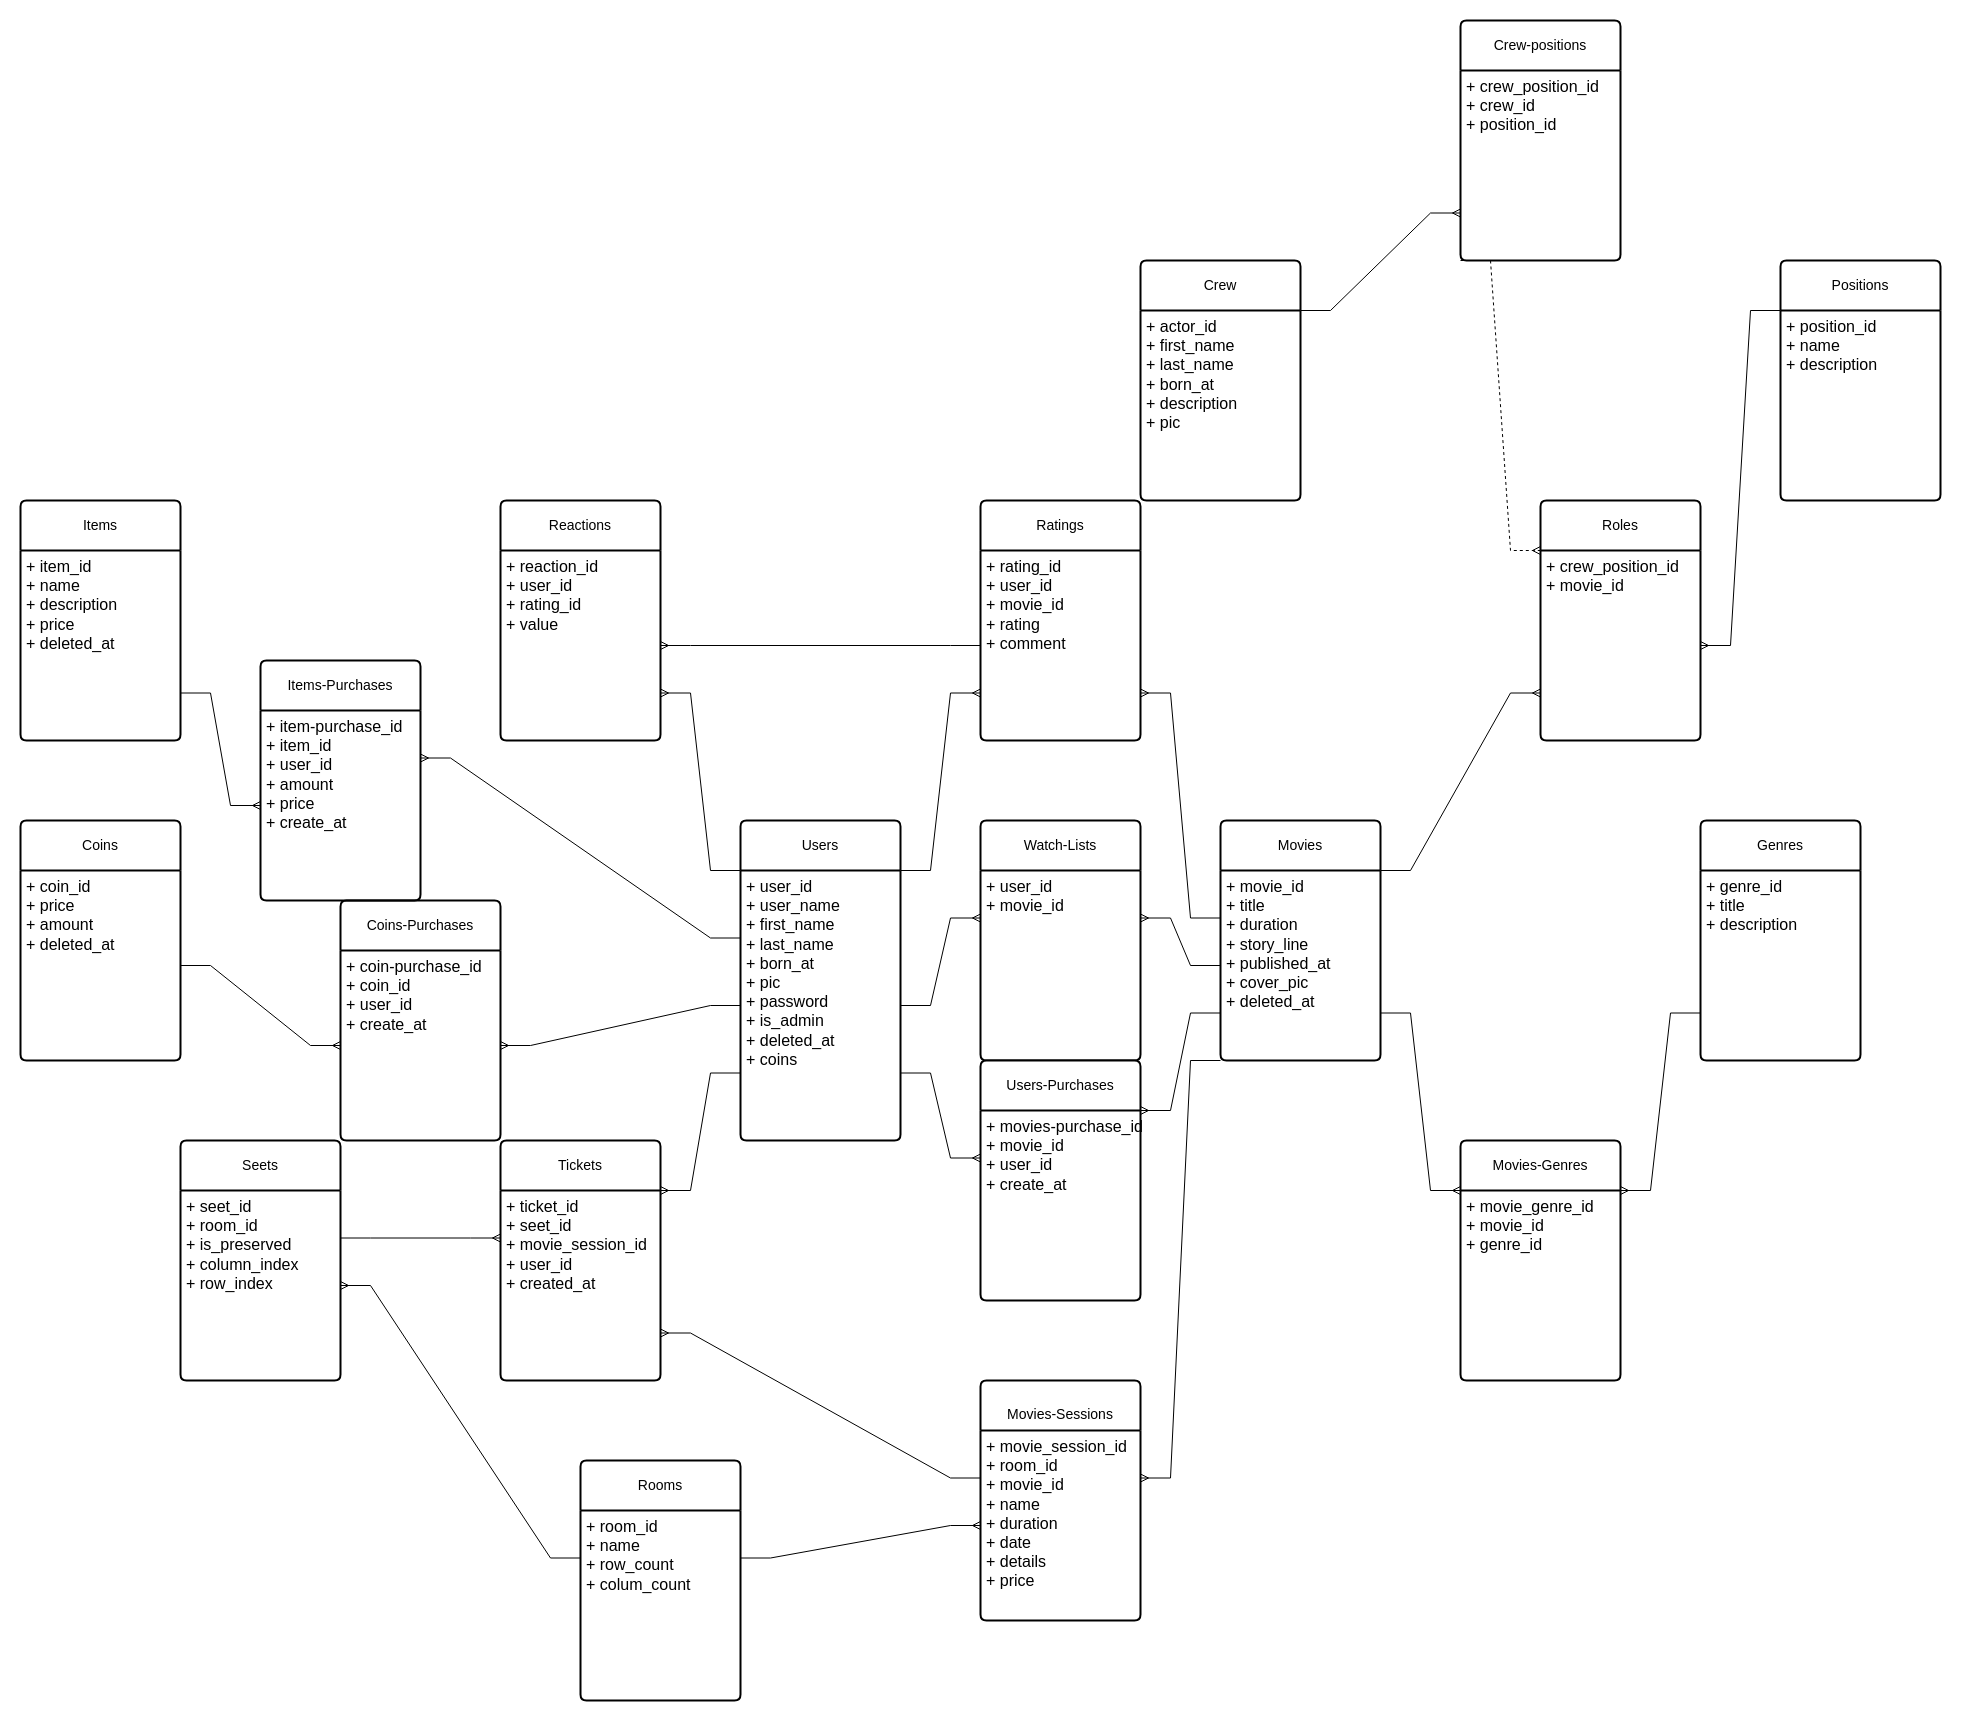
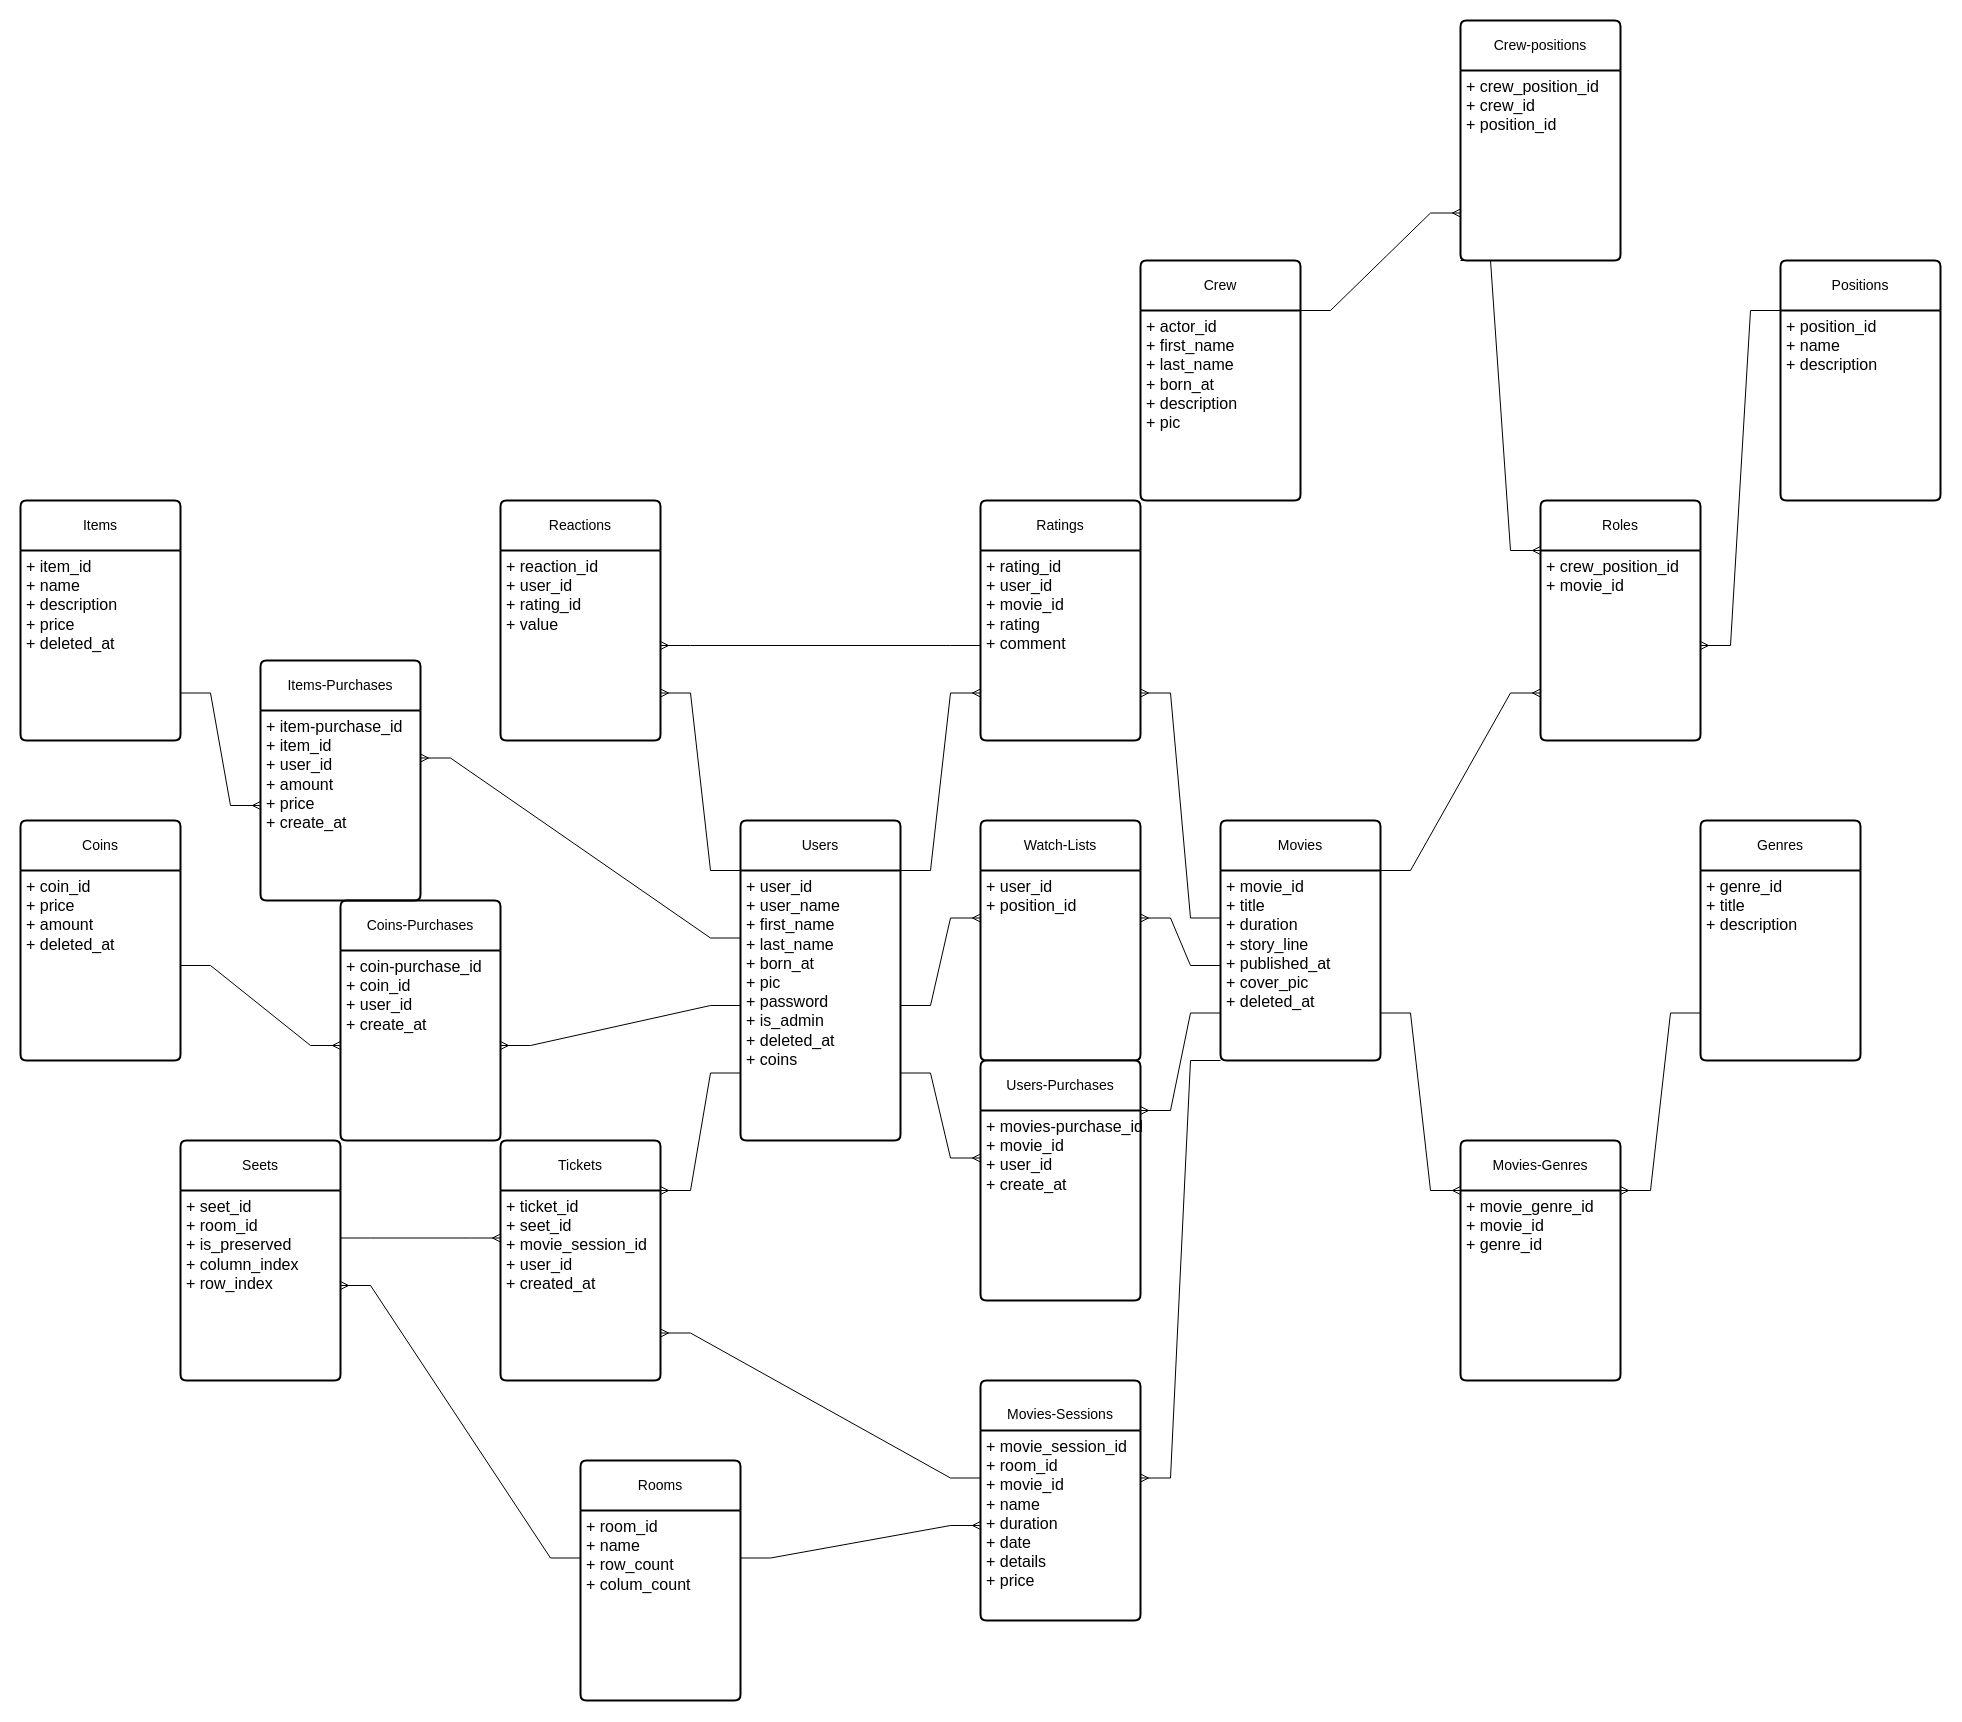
(1501, 420) -> (1501, 420)
(1015, 892) -> (1024, 892)
